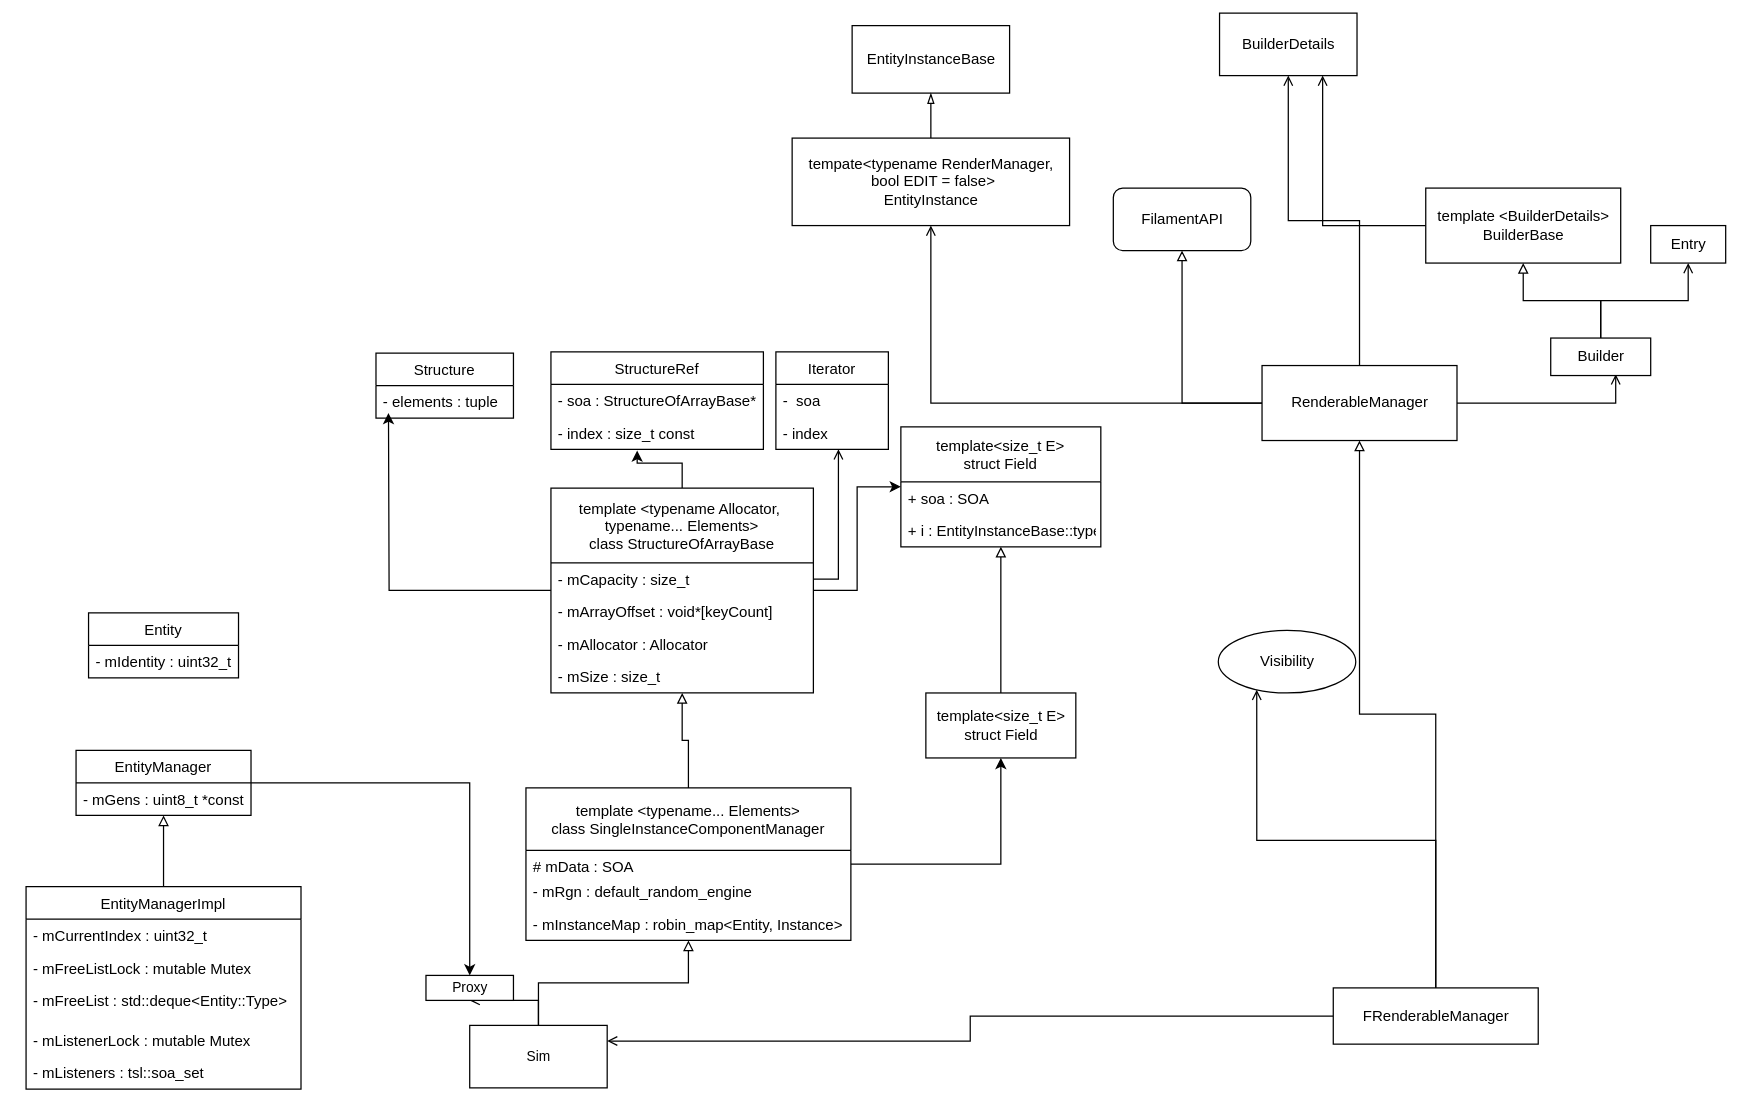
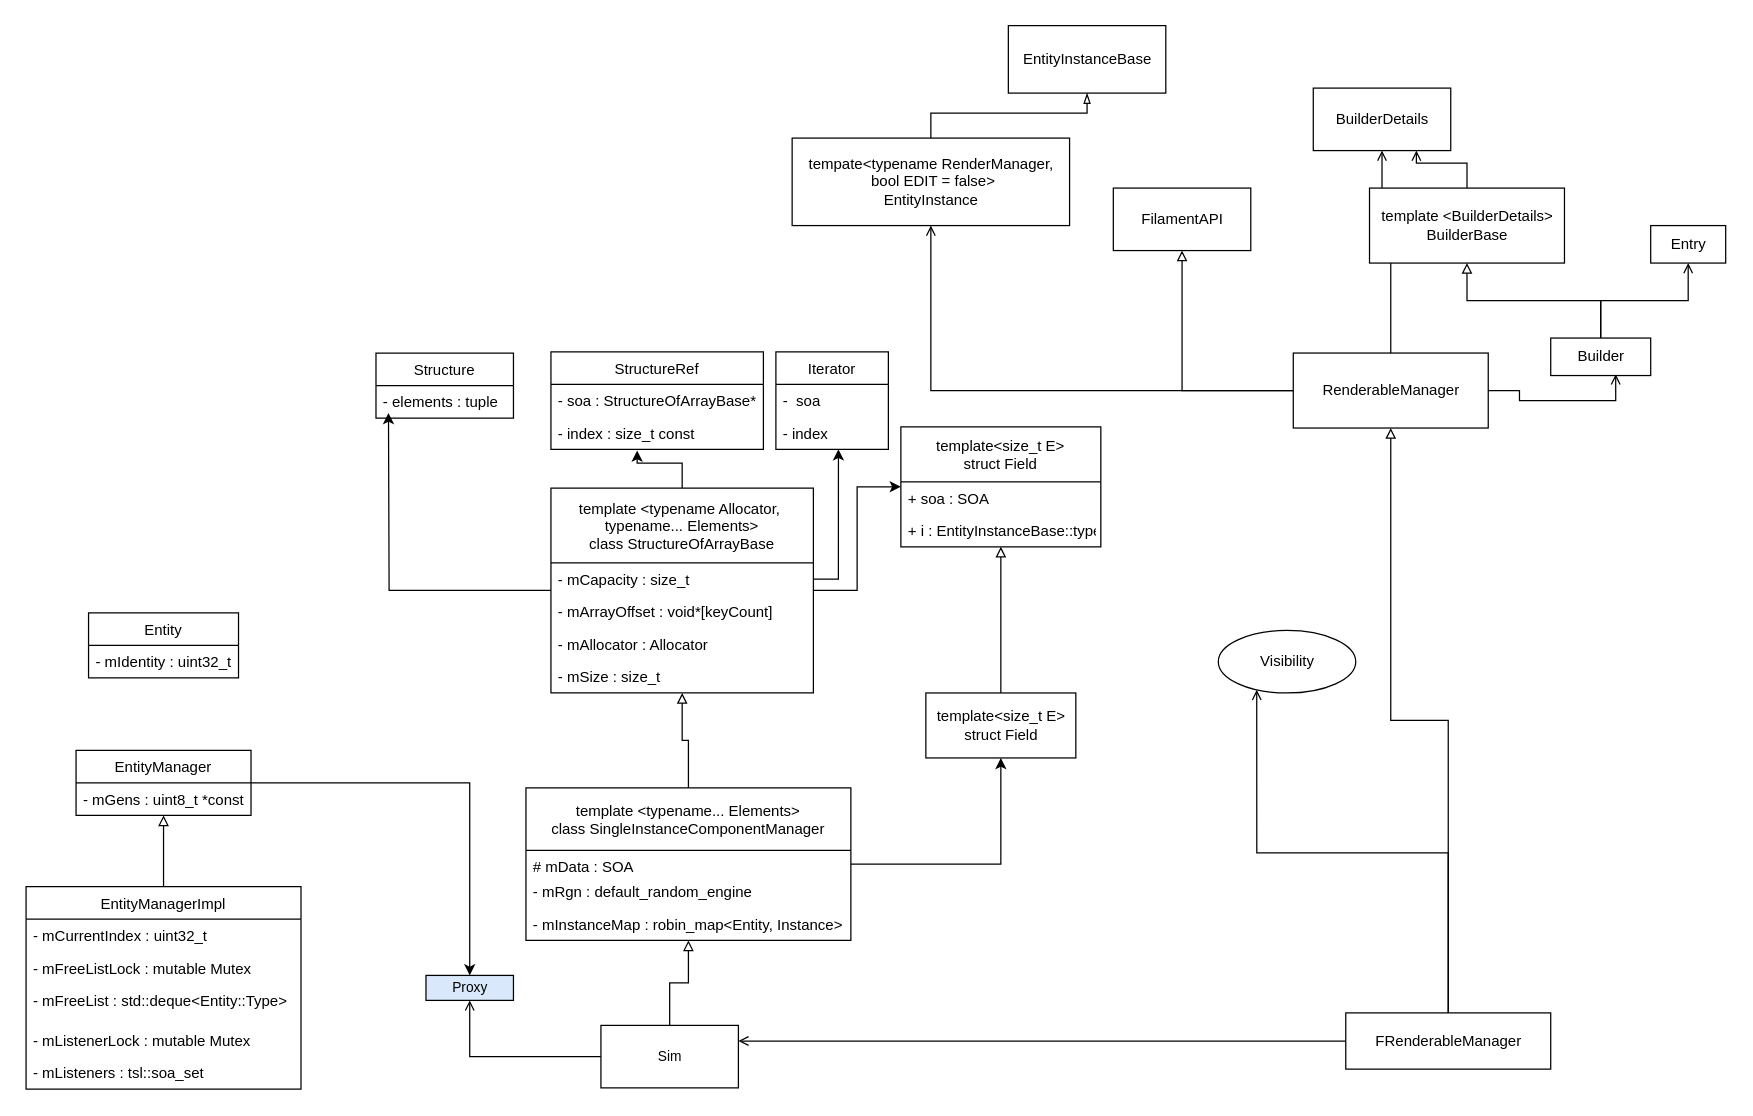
(1288, 44) -> (1382, 119)
(931, 59) -> (1087, 59)
(1182, 219) -> (1182, 219)
(1523, 226) -> (1467, 226)
(1359, 403) -> (1391, 391)
(838, 456) -> (838, 459)
(469, 988) -> (469, 988)
(1436, 1016) -> (1448, 1041)
(538, 1057) -> (669, 1057)
